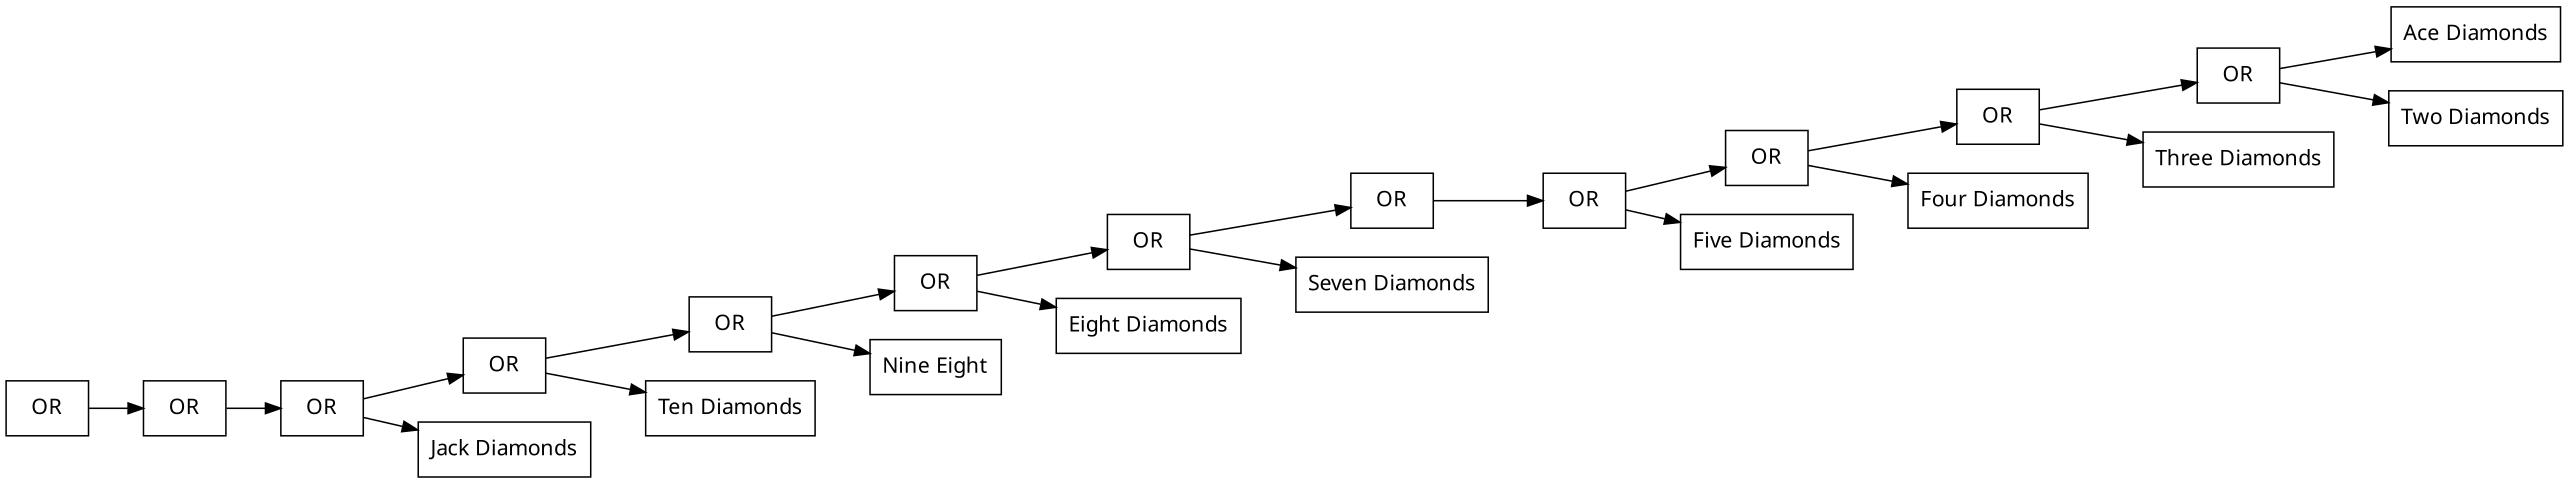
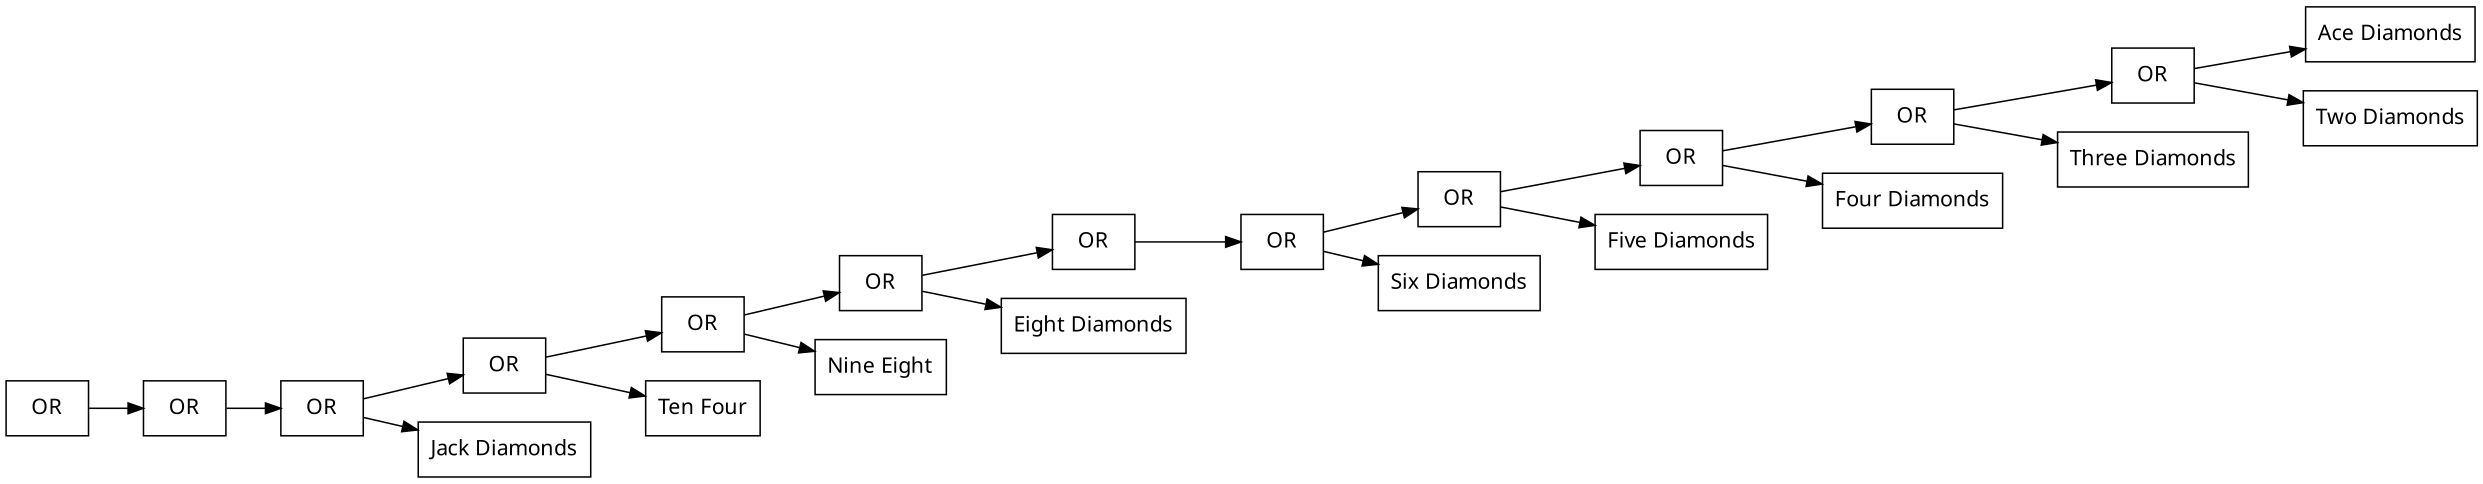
none -> (1459, 283)
(1392, 285) -> none
(730, 408) -> (703, 408)
